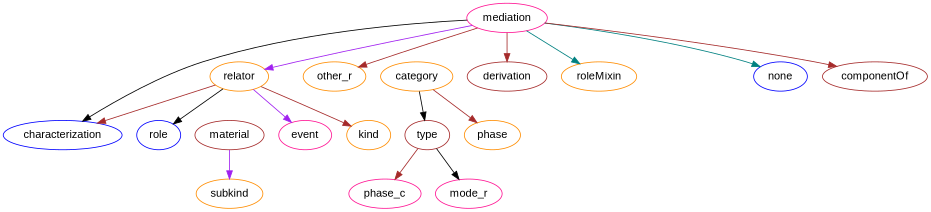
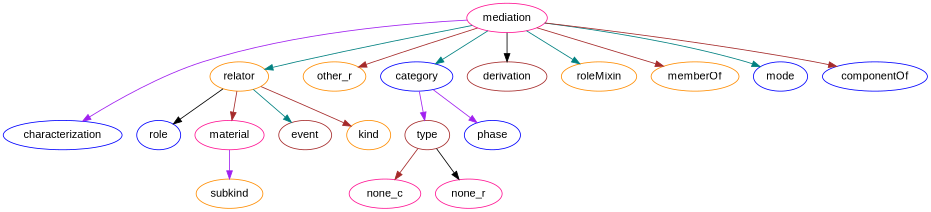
(507, 43) -> (507, 43)
(272, 44) -> (272, 44)
none -> (465, 45)
(372, 46) -> (372, 46)
(417, 77) -> (417, 77)
none -> (695, 77)
(781, 77) -> (781, 77)
(875, 77) -> (875, 77)
(421, 102) -> (421, 102)
(160, 103) -> (235, 102)
(269, 103) -> (269, 103)
(452, 104) -> (452, 104)
(230, 135) -> (230, 135)
(305, 135) -> (305, 135)
(492, 135) -> (492, 135)
(385, 194) -> (385, 194)
(469, 194) -> (469, 194)
